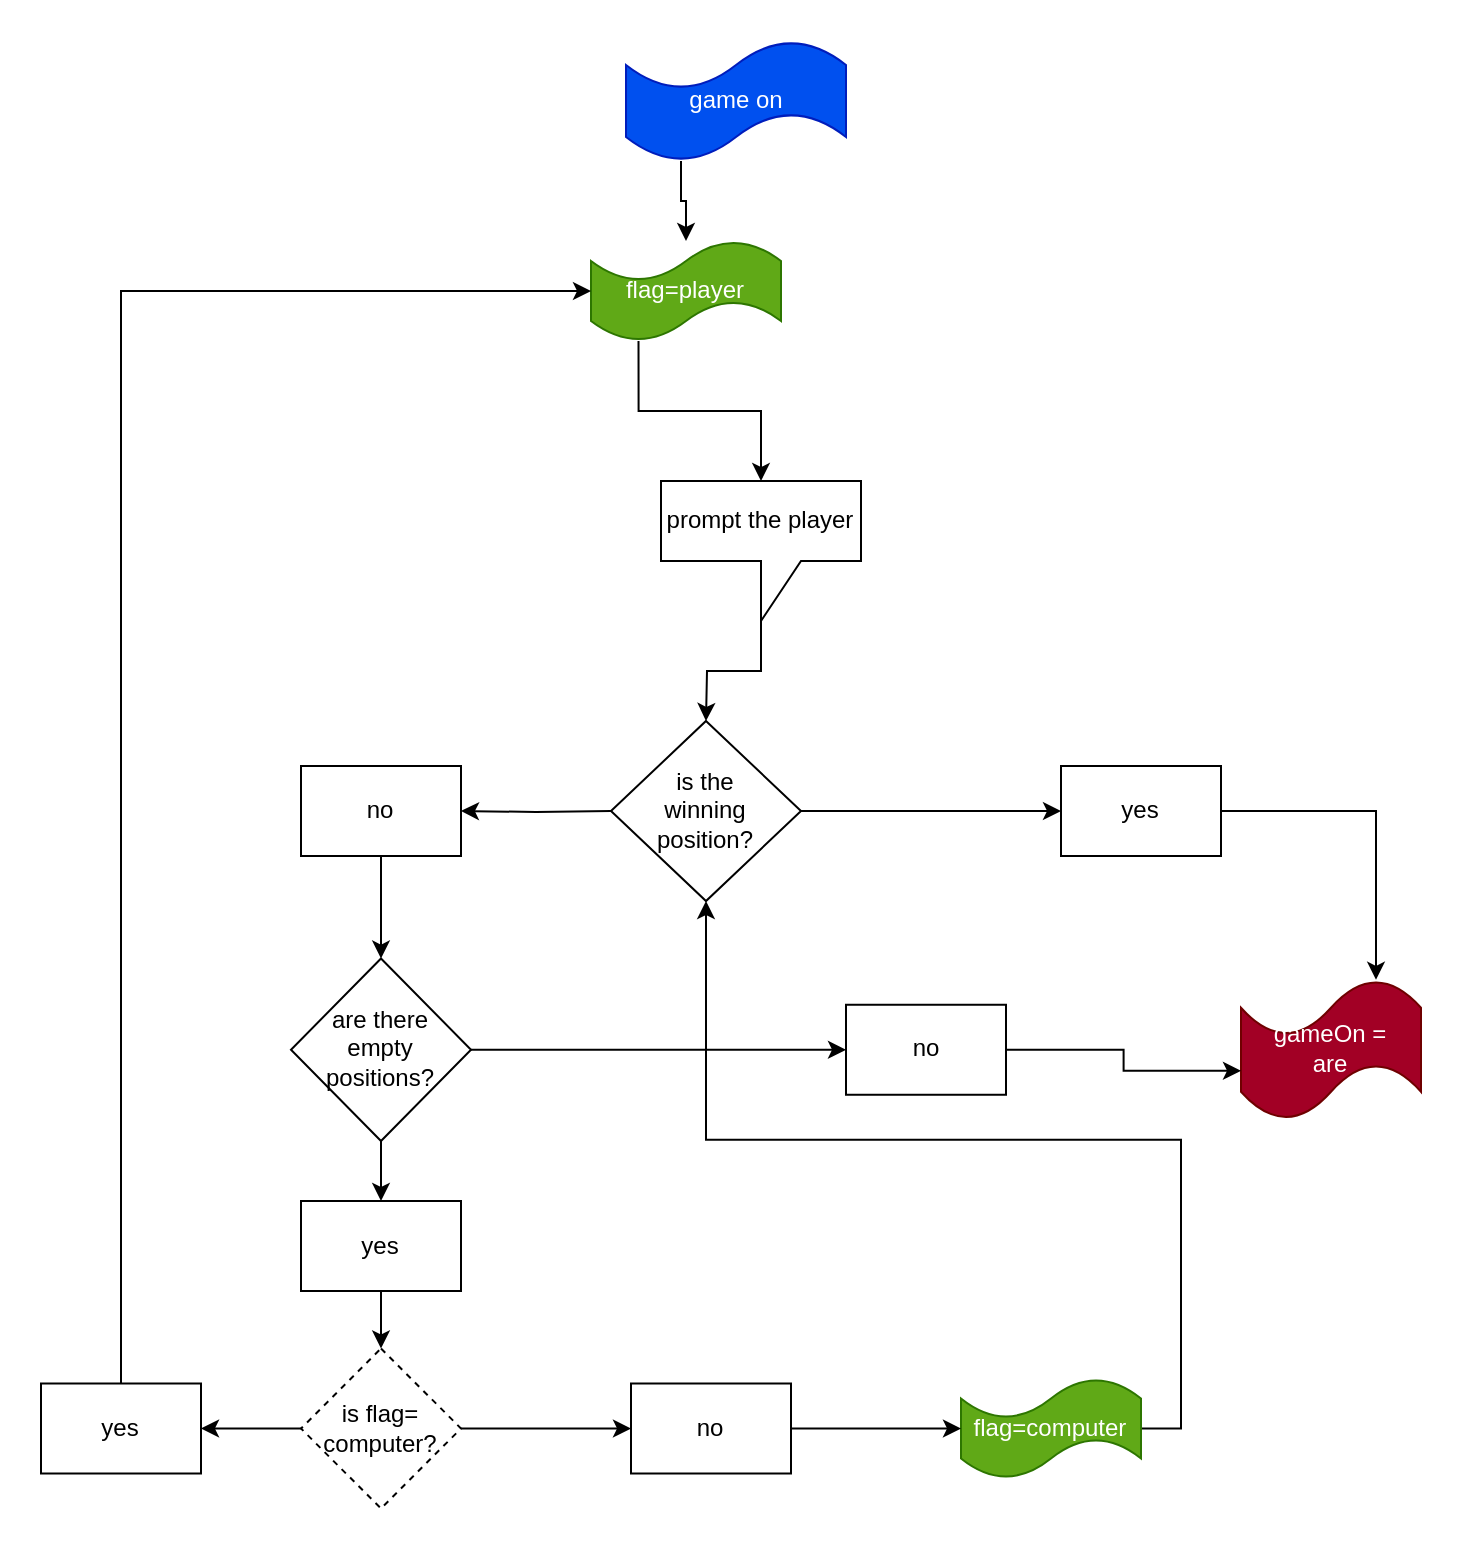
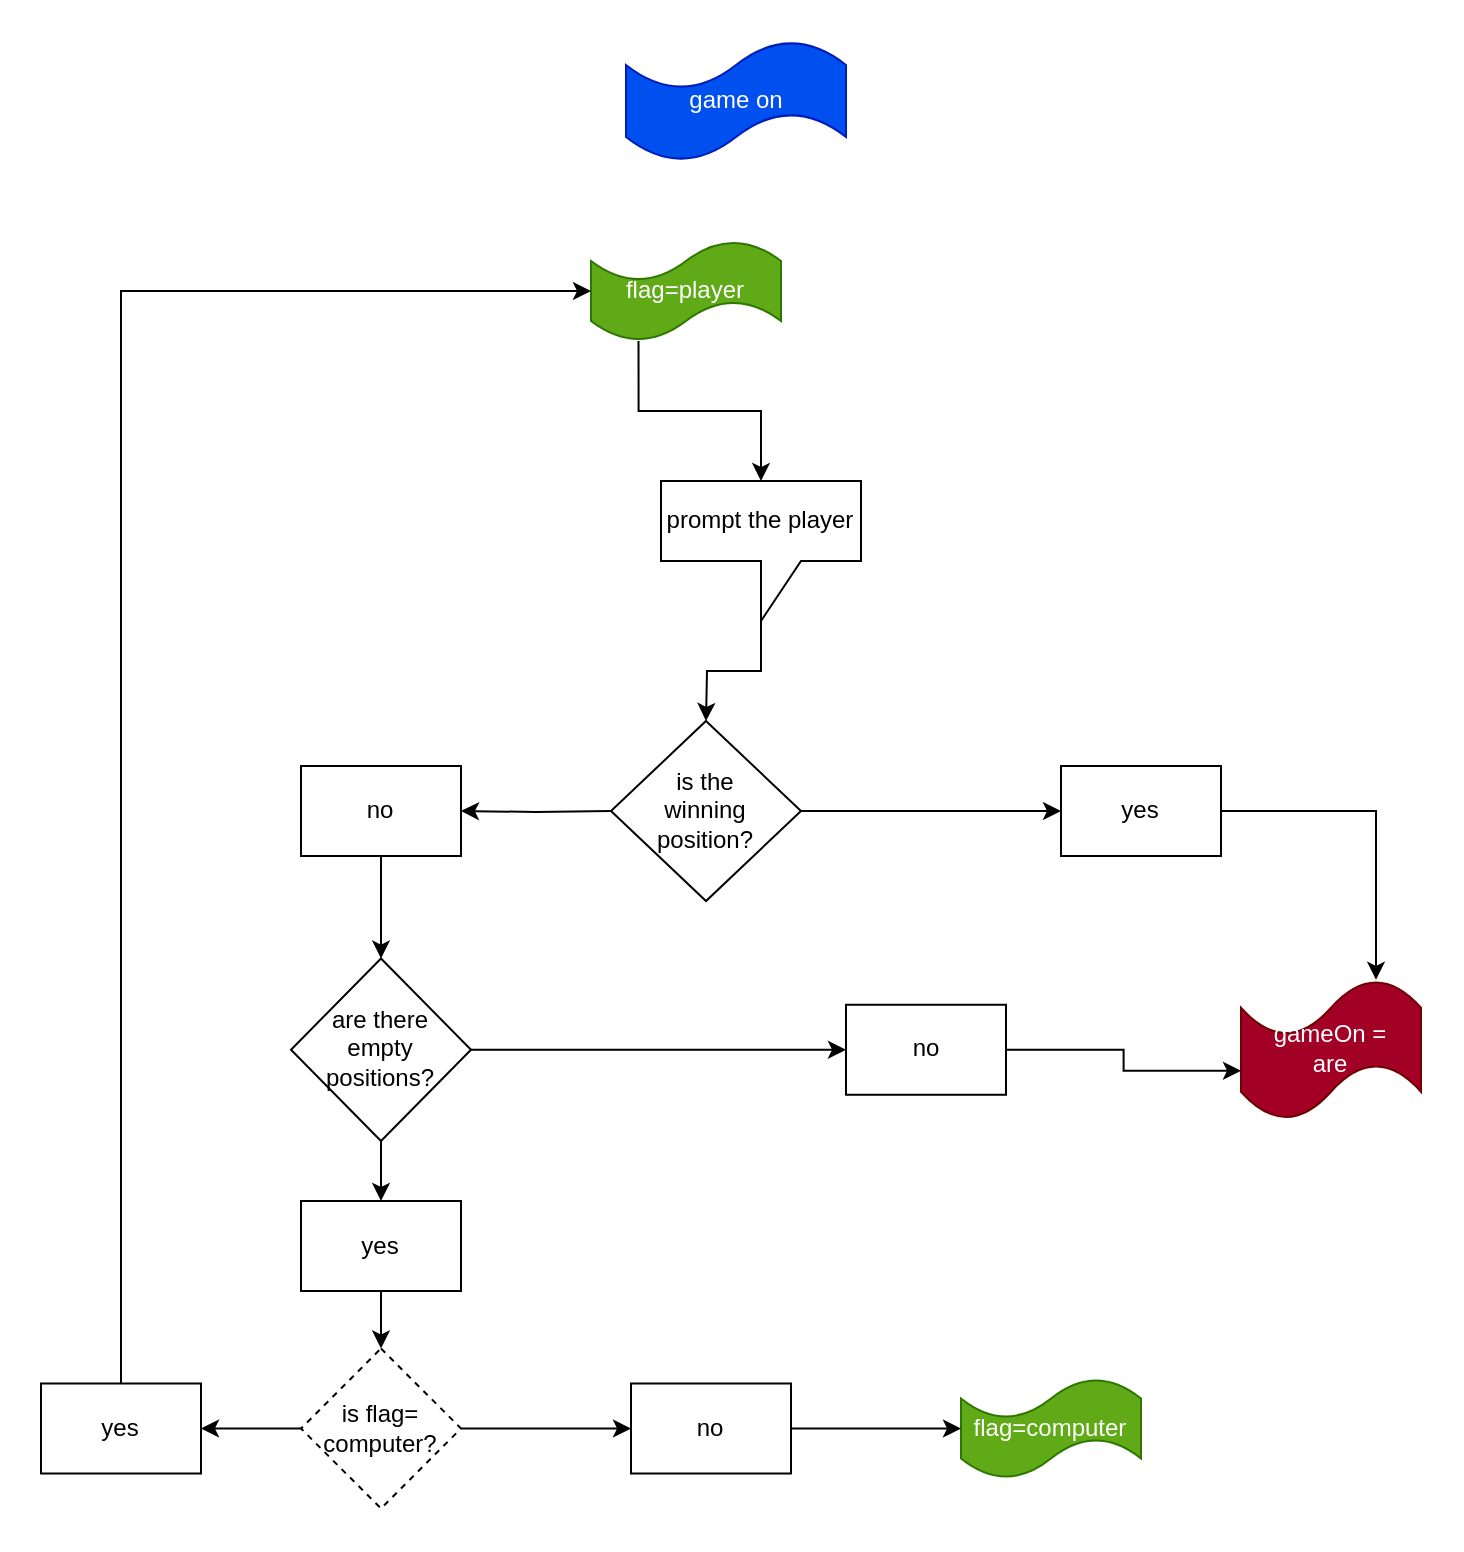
(681, 197) -> none
(995, 1140) -> none
